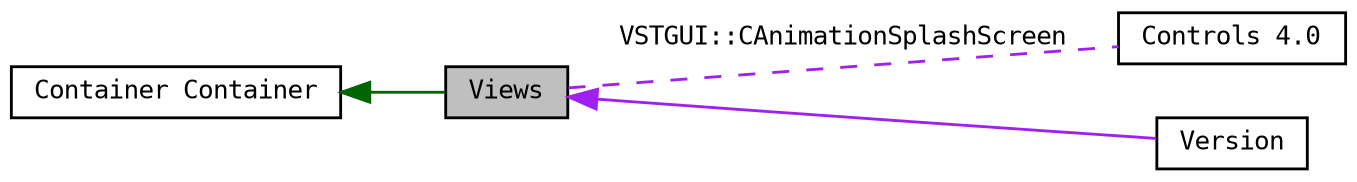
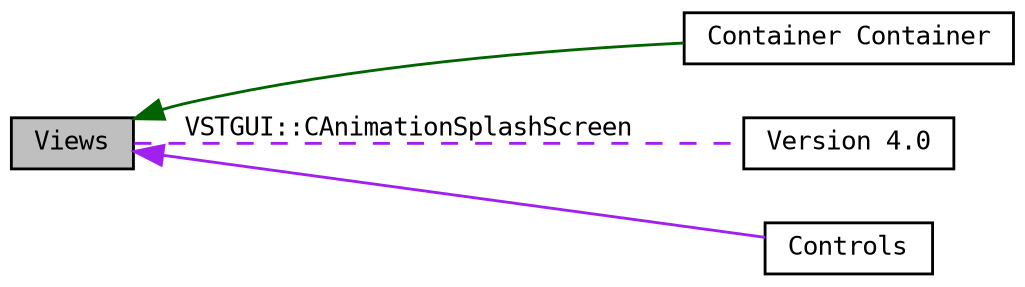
(1232, 38) -> (849, 143)
(407, 92) -> (421, 65)
(1232, 143) -> (849, 248)
